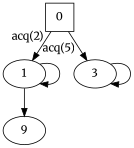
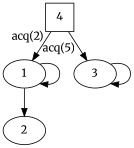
(60, 17) -> (60, 17)
(24, 130) -> (24, 130)
